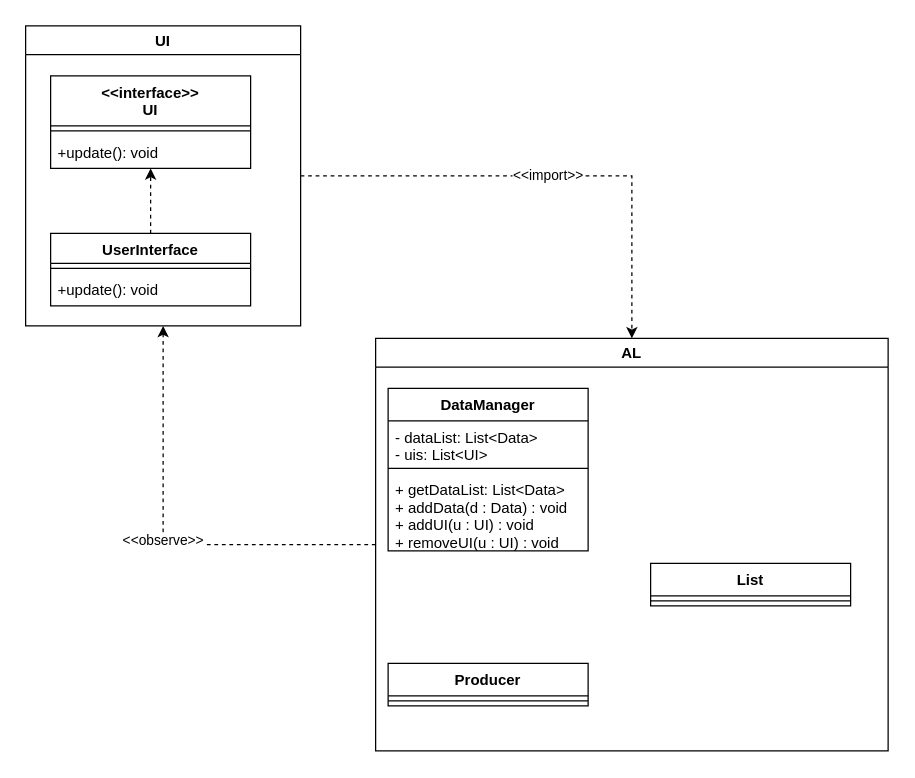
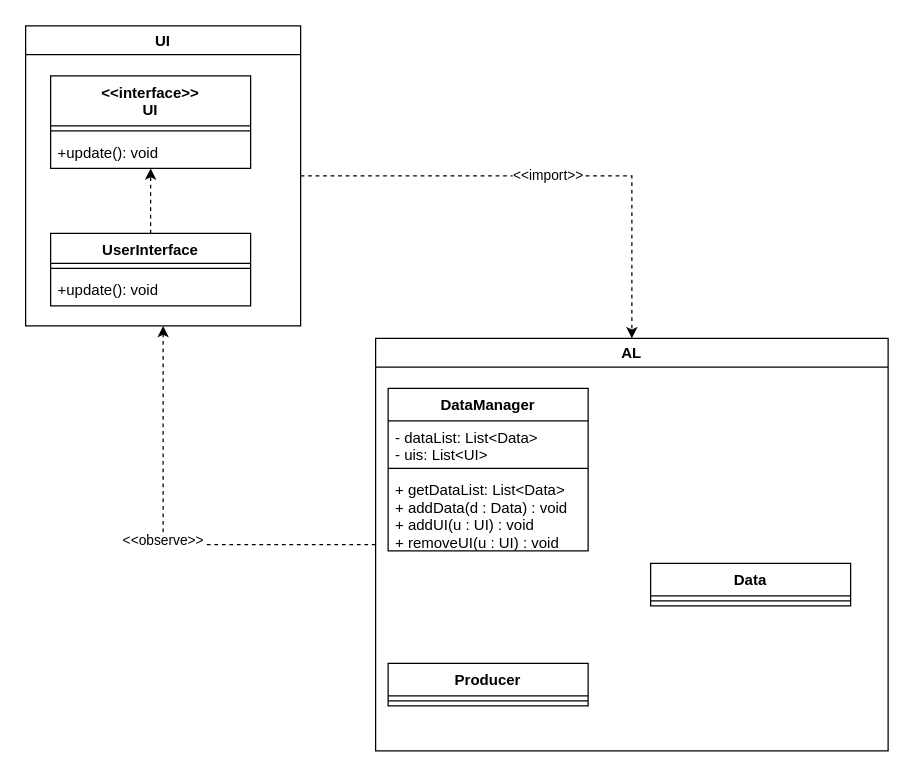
(750, 580) -> (750, 580)
